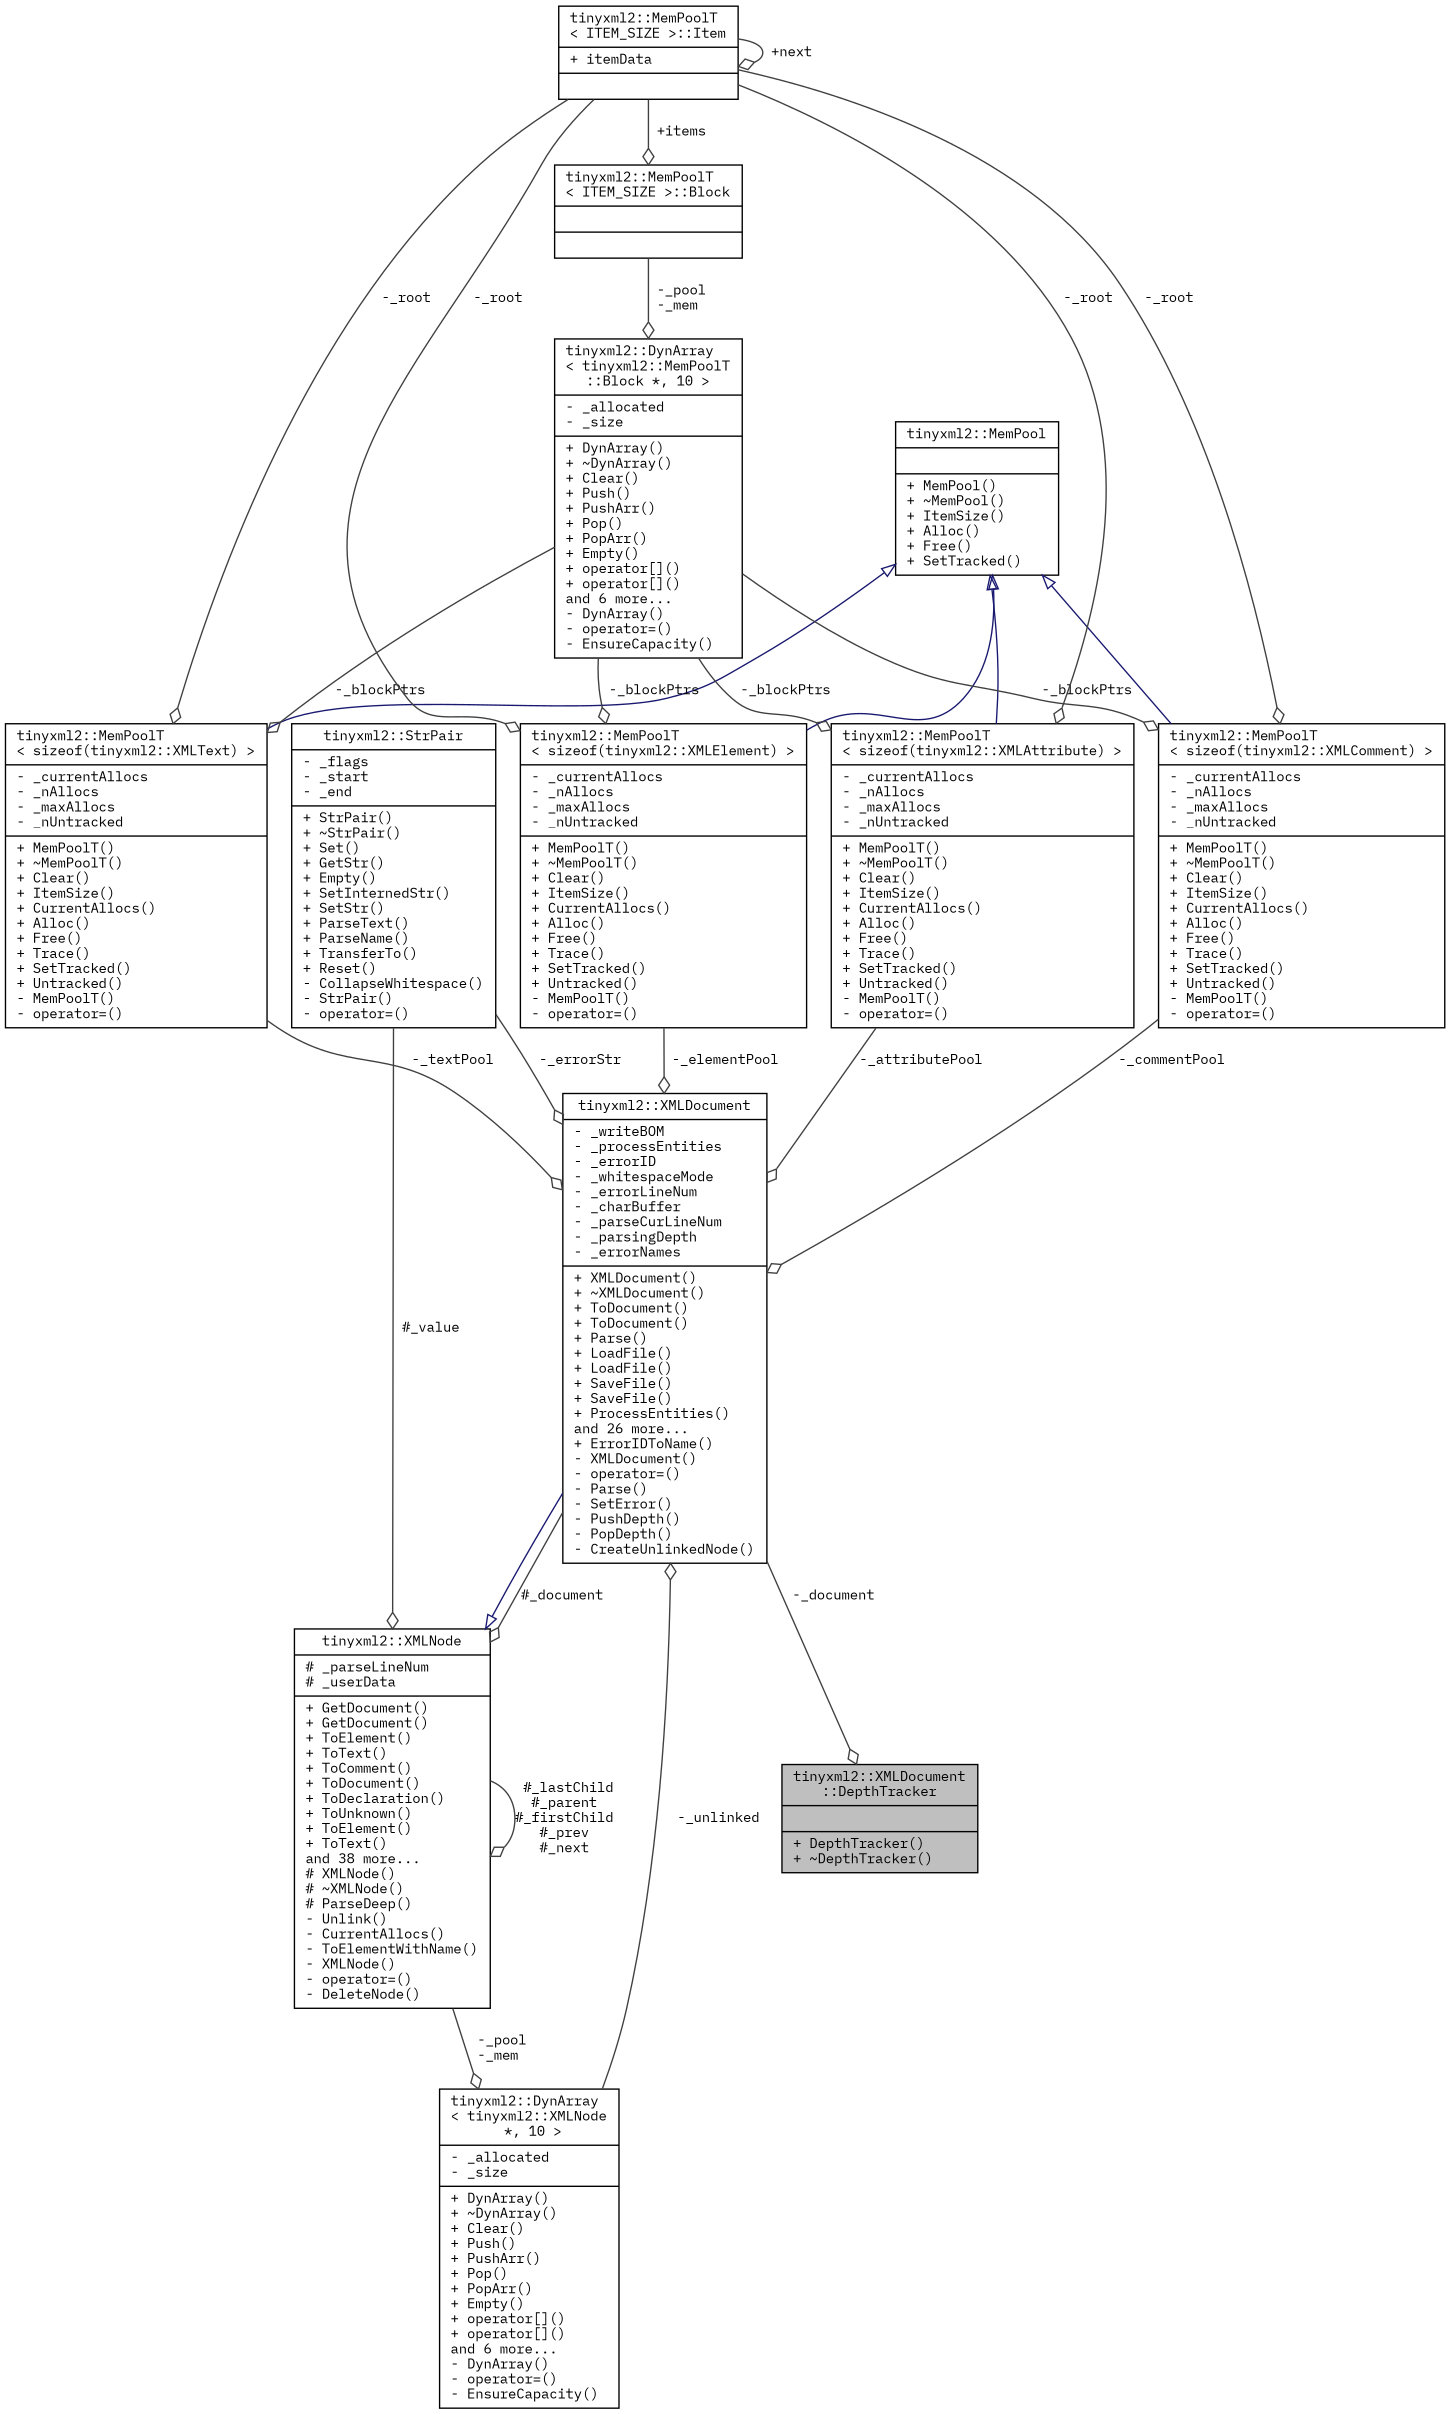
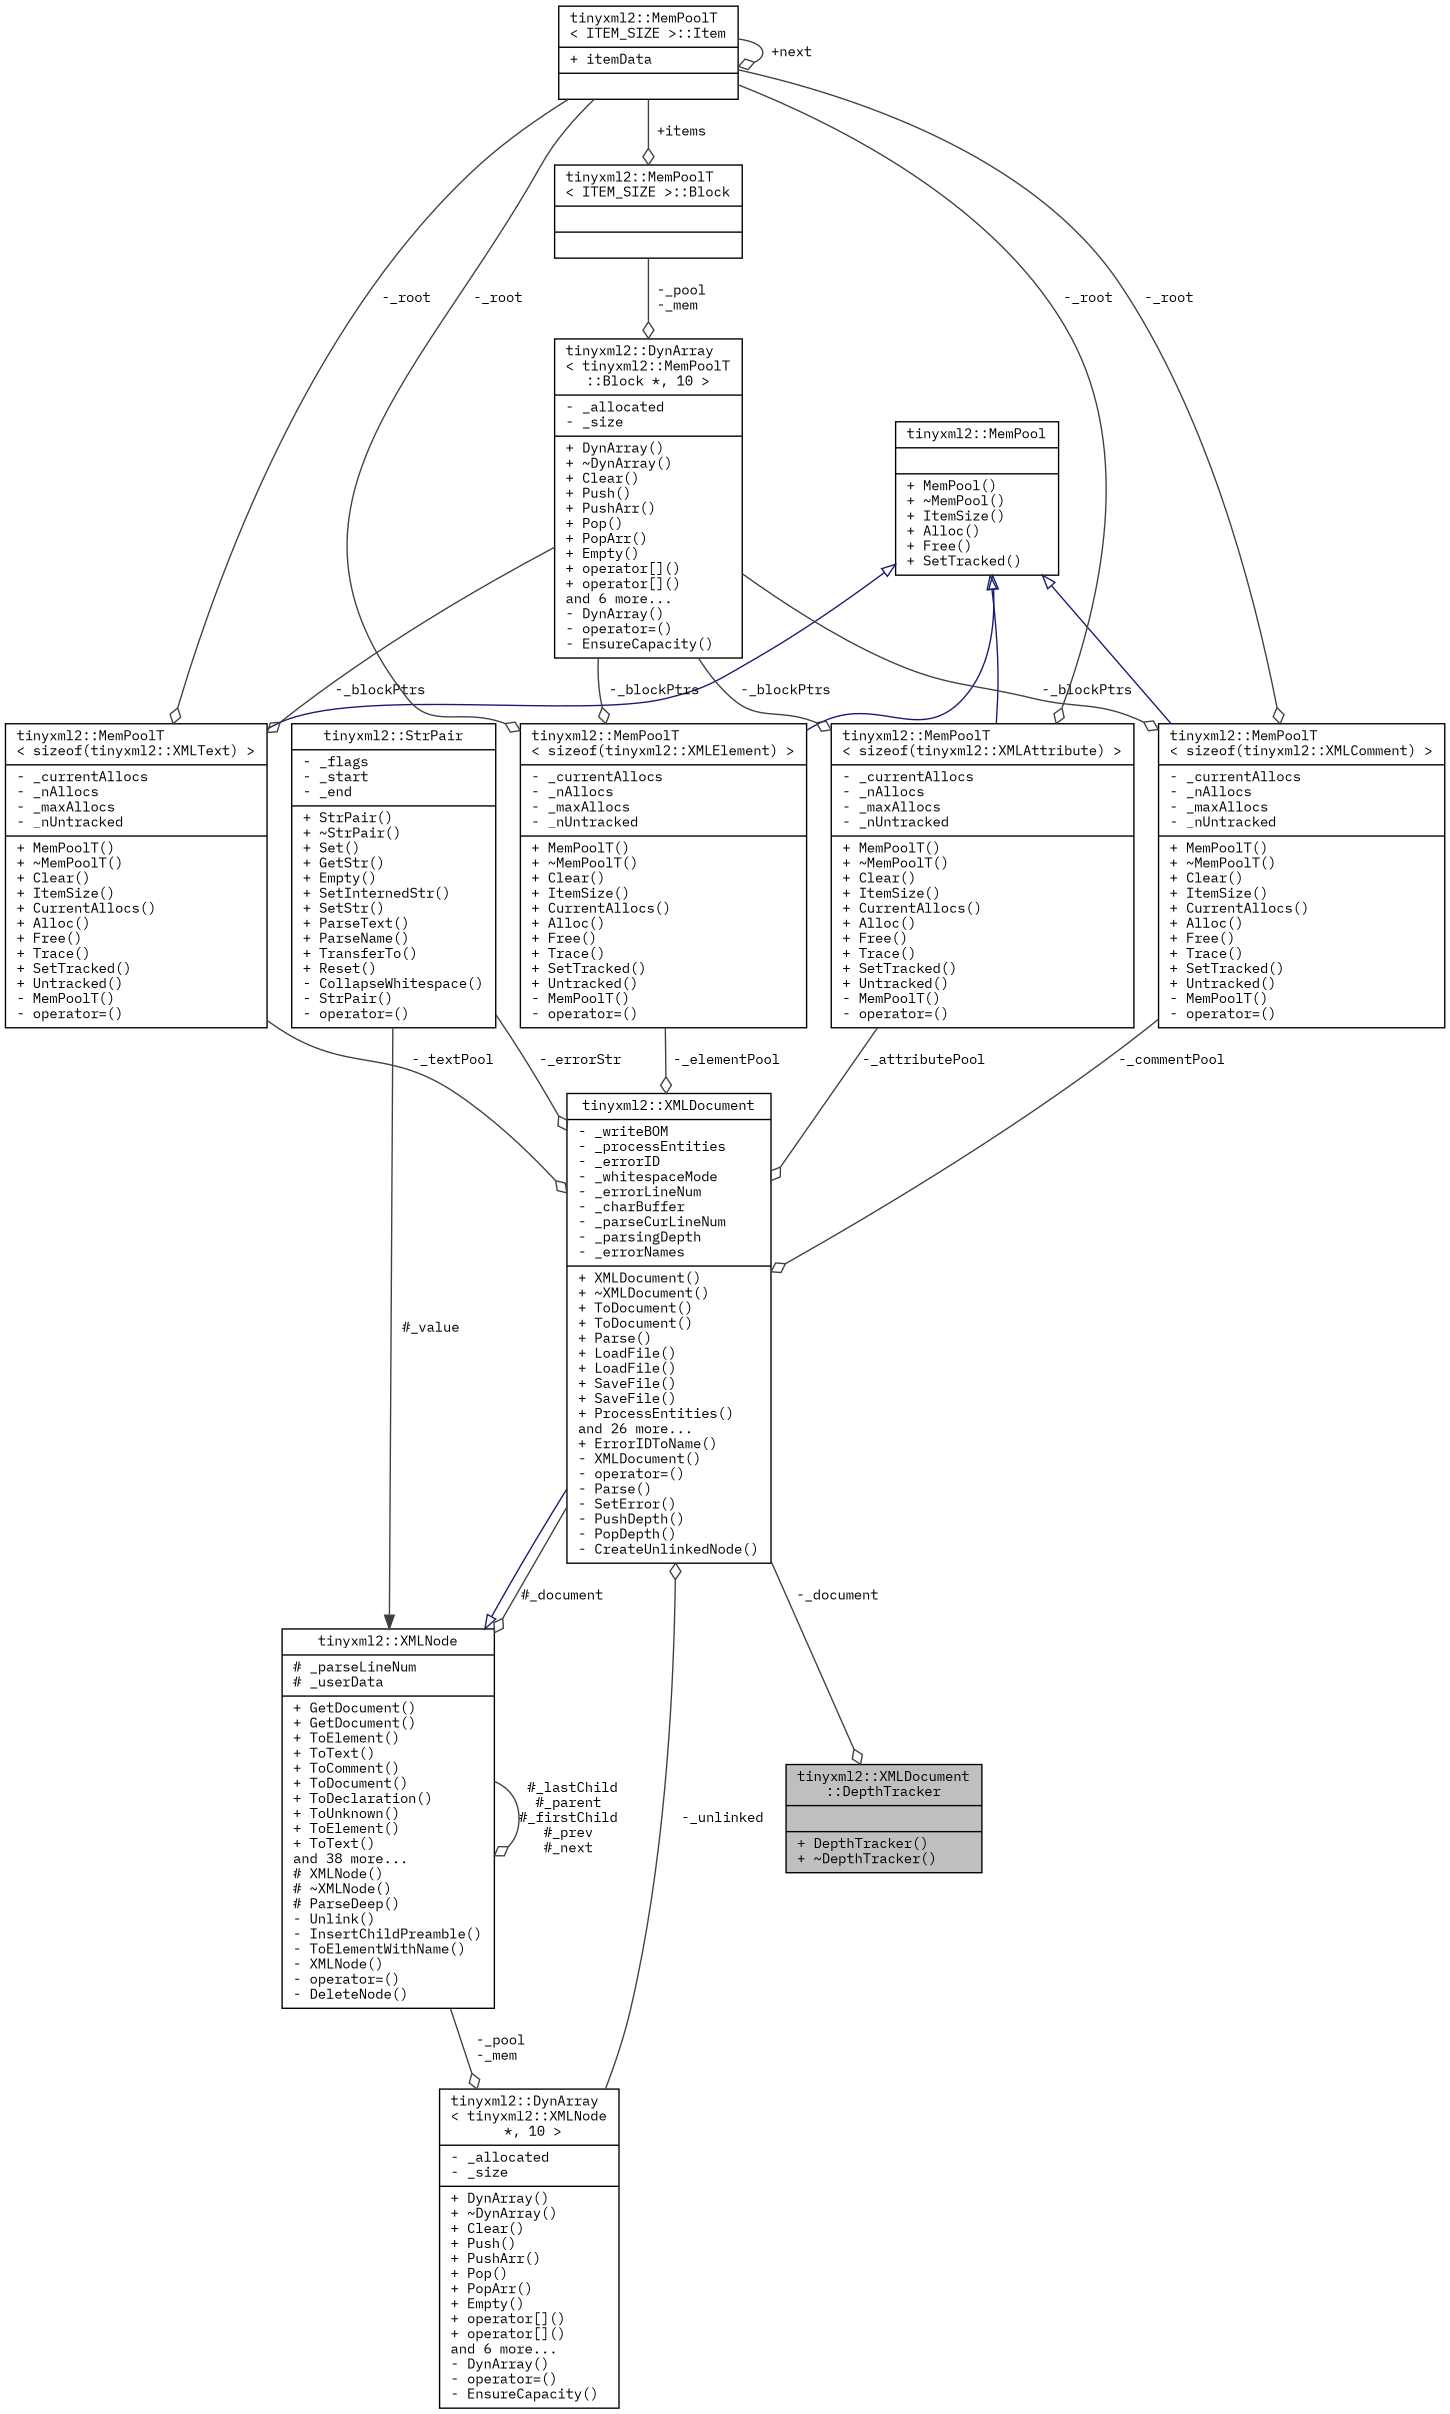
(393, 1320) -> (391, 1321)
(376, 1934) -> (388, 1934)
